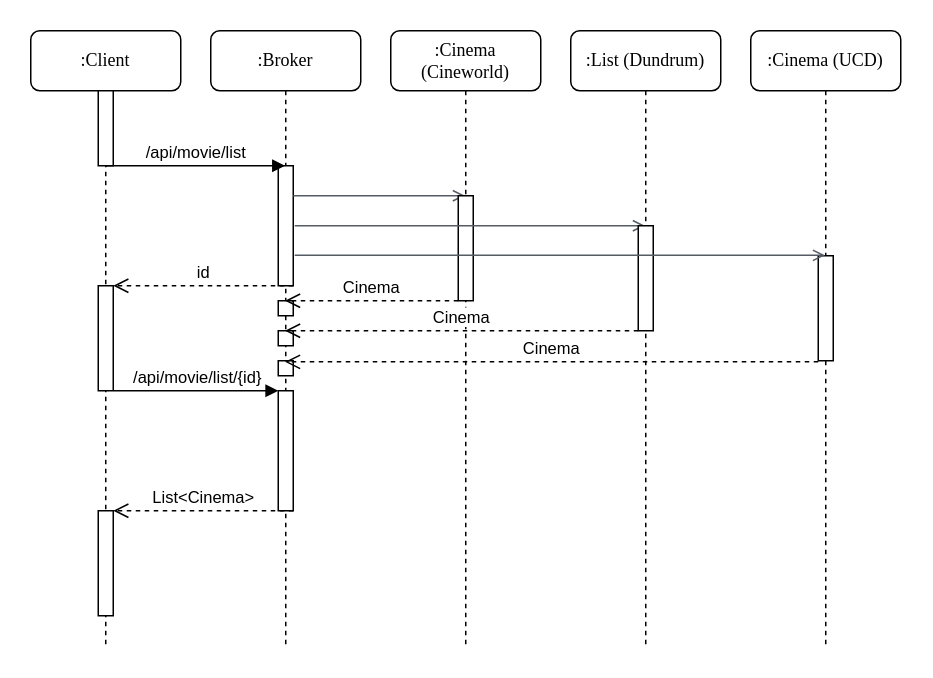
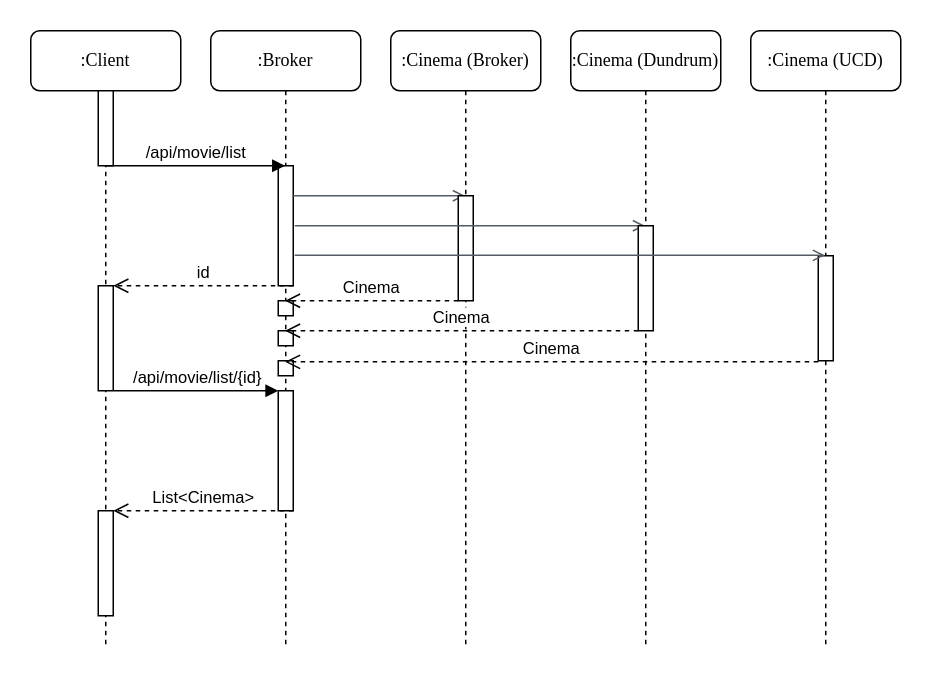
(466, 61) -> (466, 61)
(646, 61) -> (646, 61)
